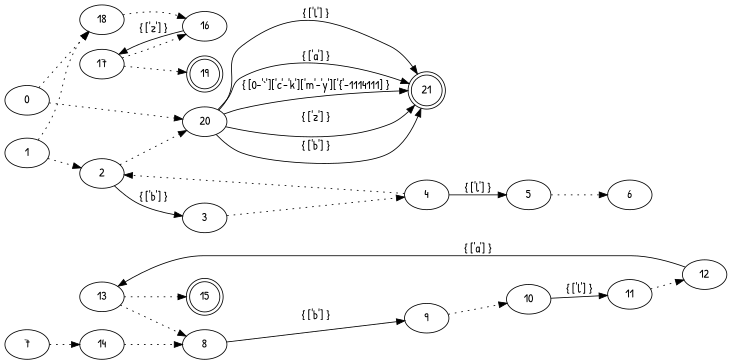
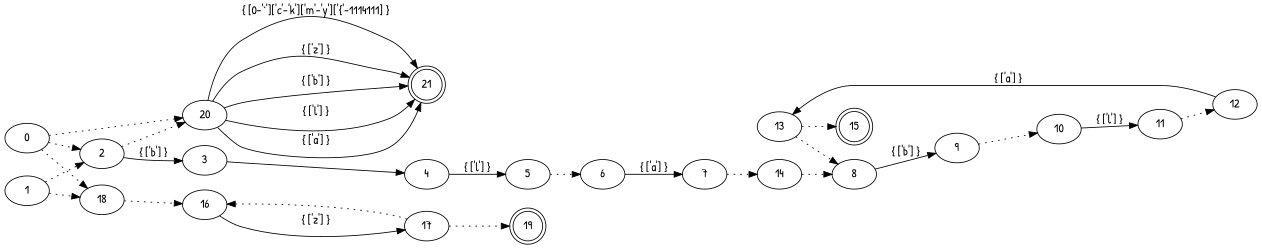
none -> (650, 174)
(269, 184) -> (61, 145)
(312, 207) -> (312, 167)
